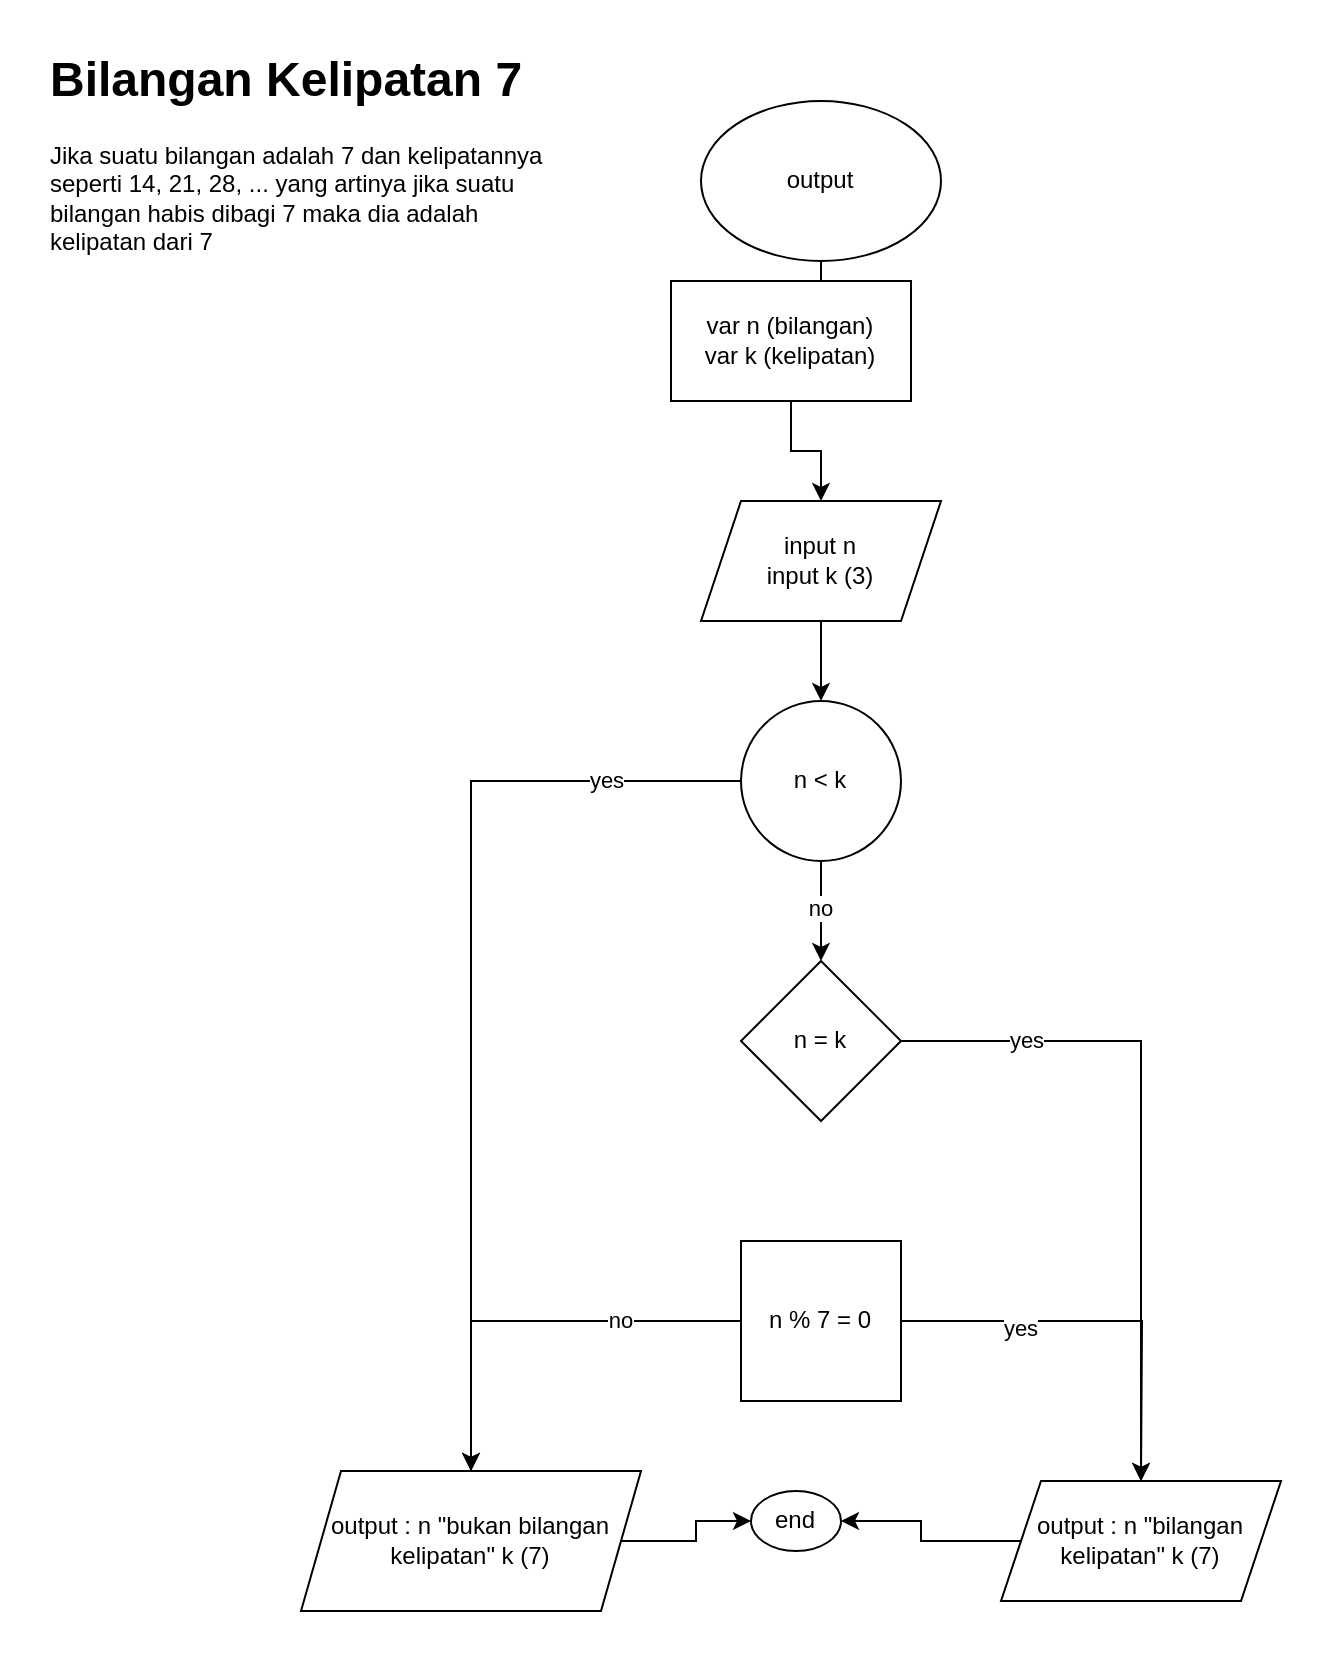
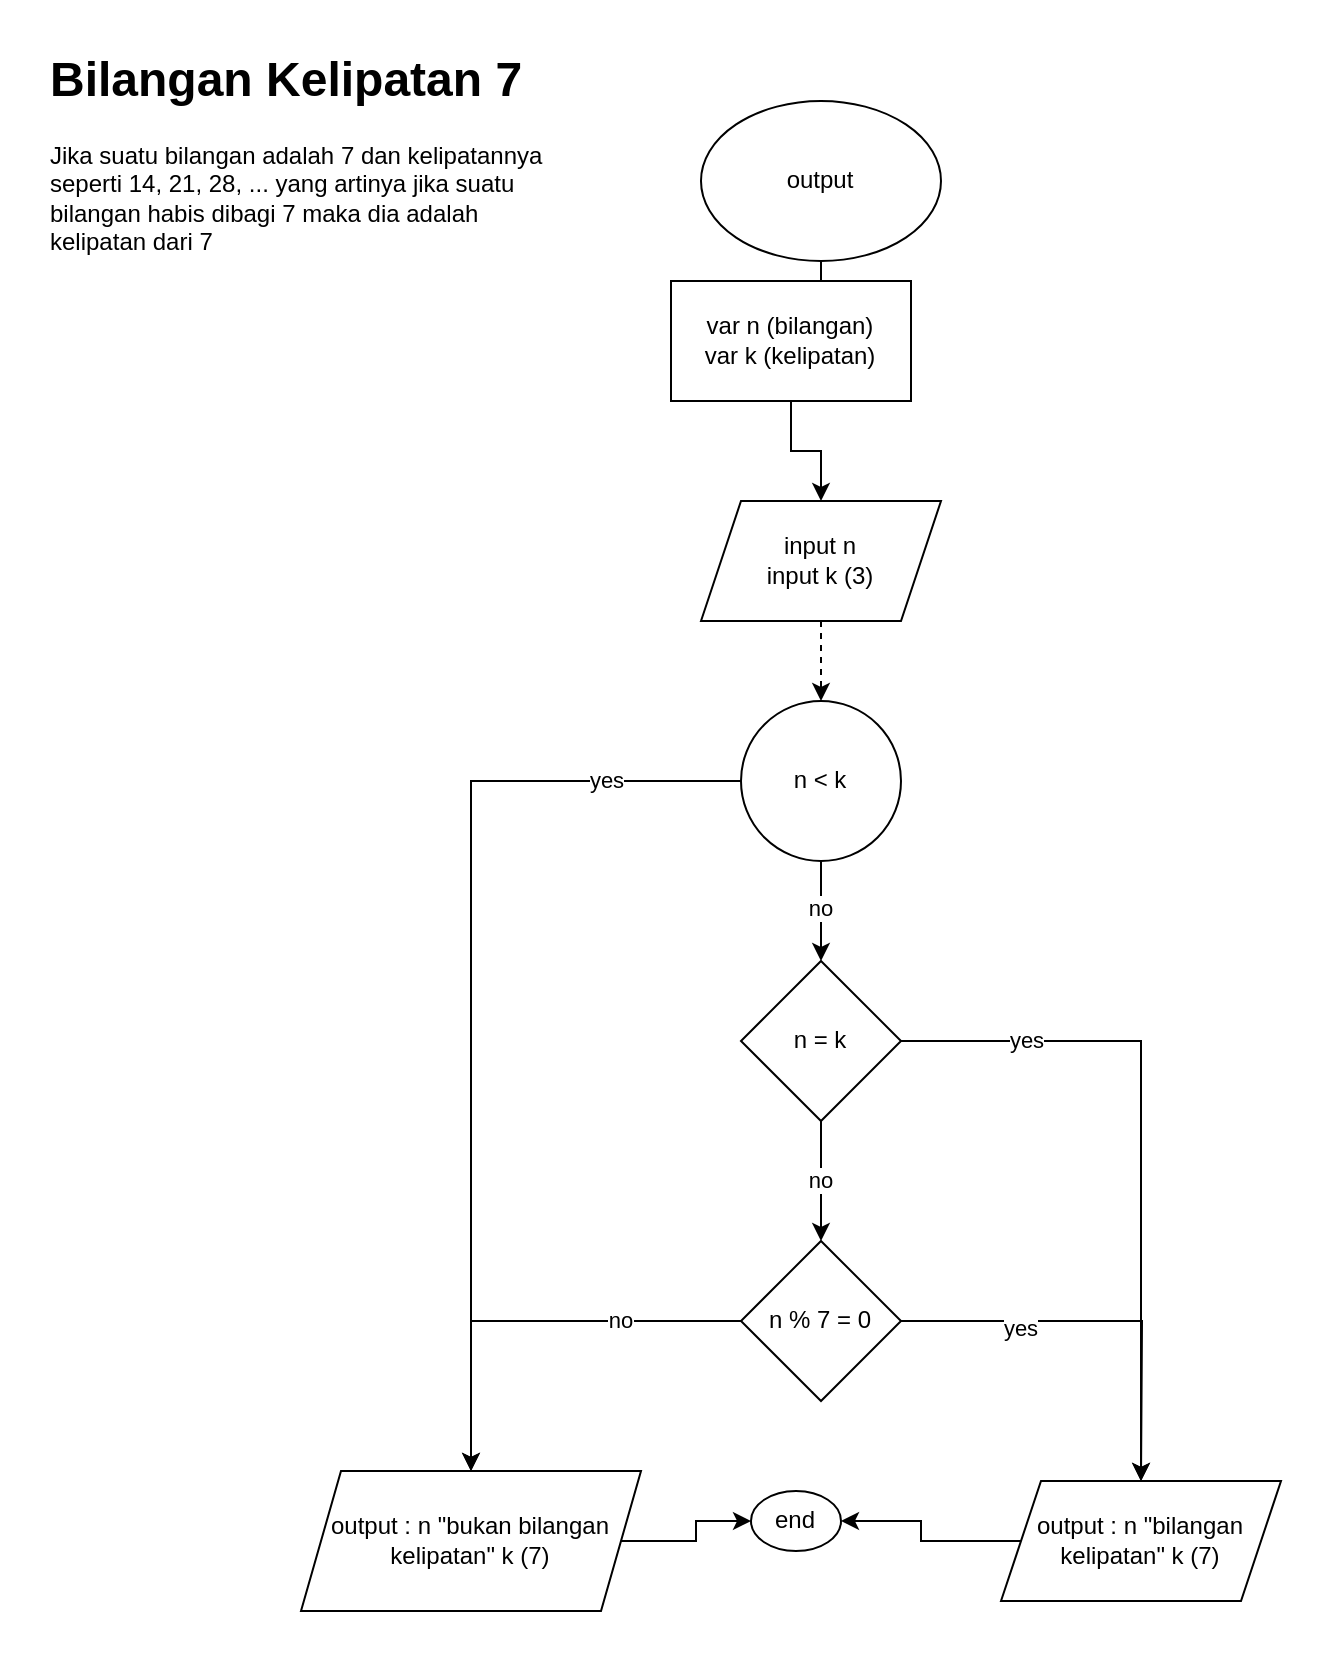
(821, 653) -> (821, 653)
none -> (821, 1175)
(821, 1321) -> (821, 1321)
